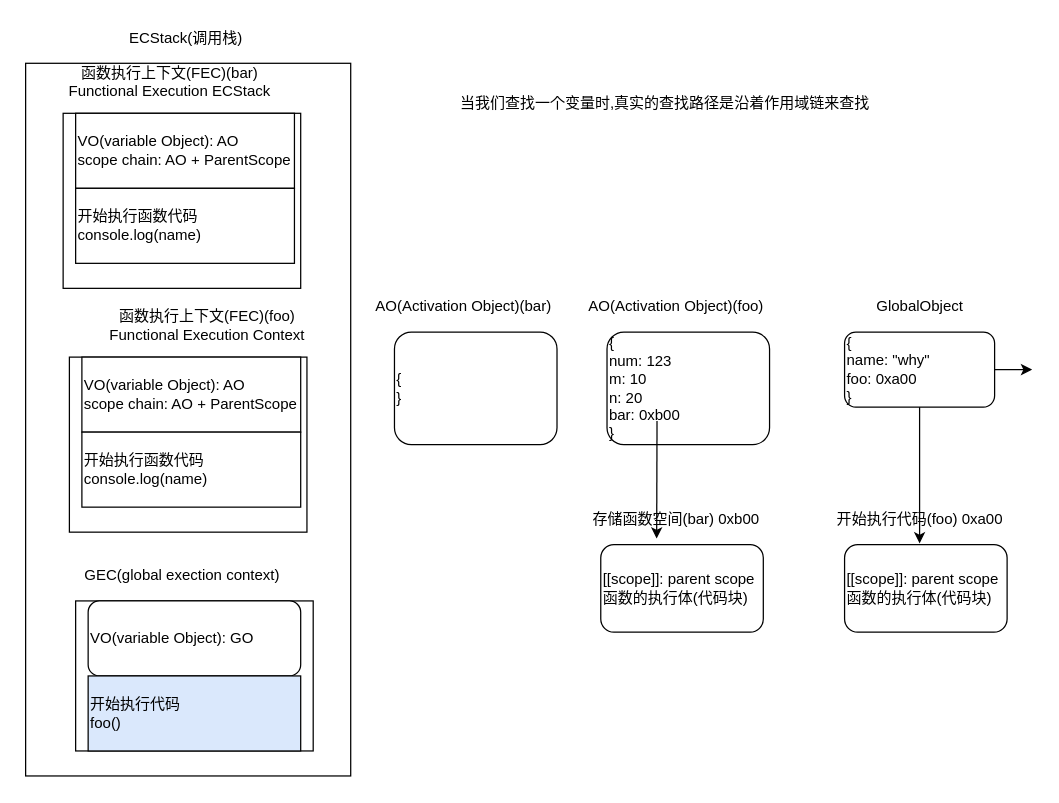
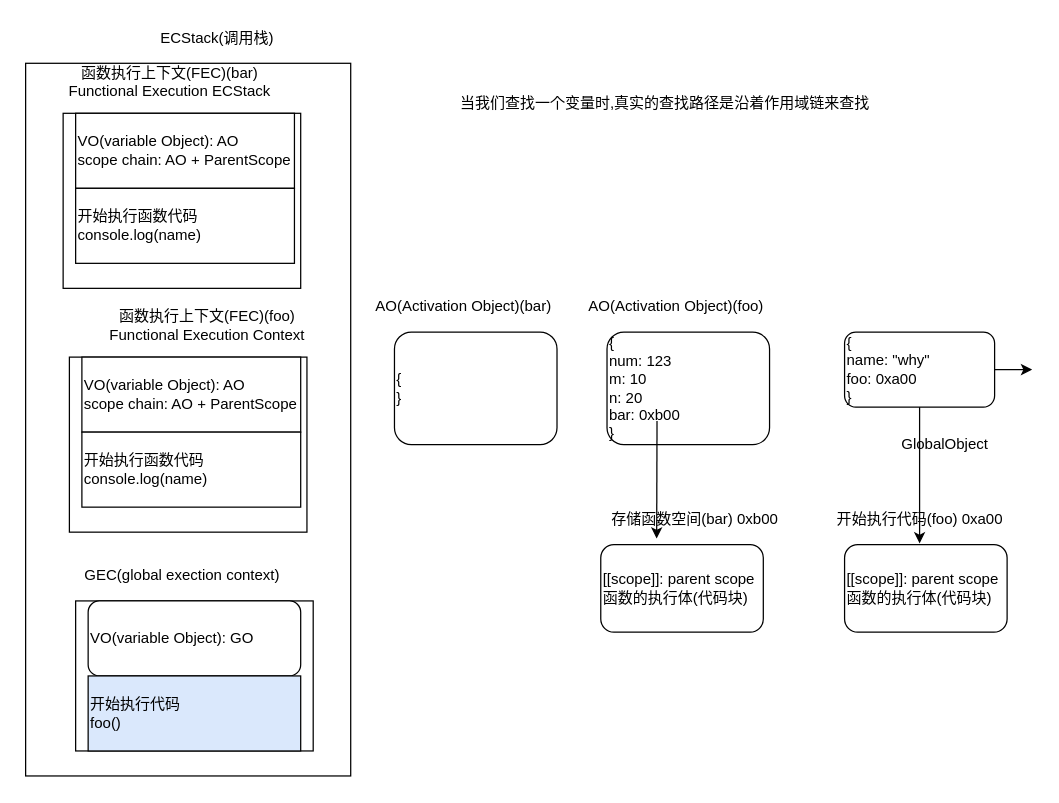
(185, 38) -> (216, 38)
(919, 307) -> (944, 444)
(676, 519) -> (694, 519)
